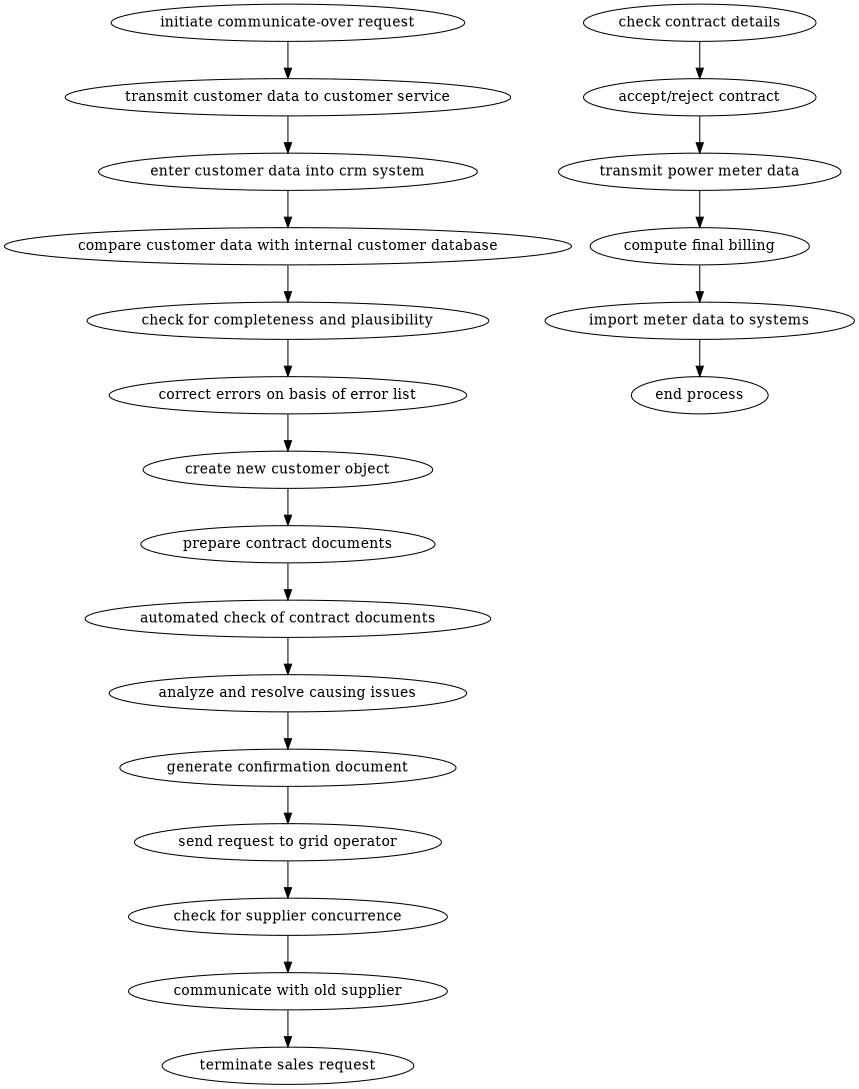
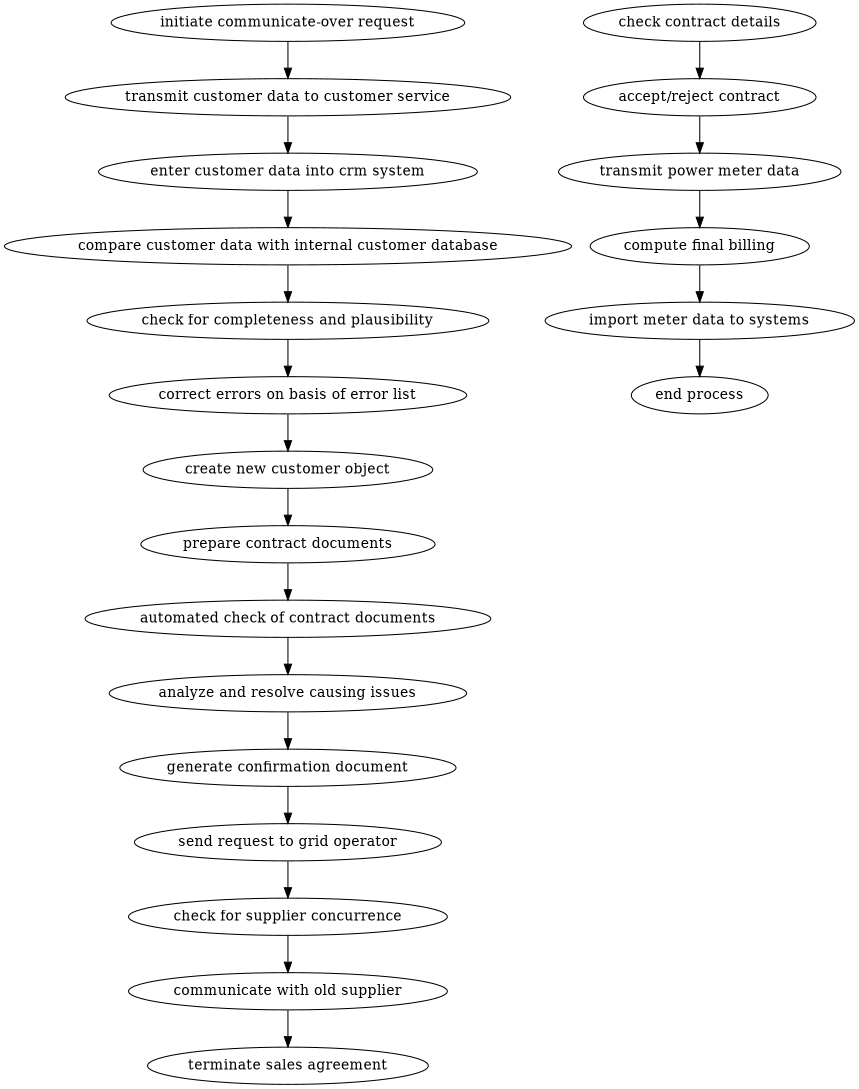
(288, 1066) -> (288, 1066)
